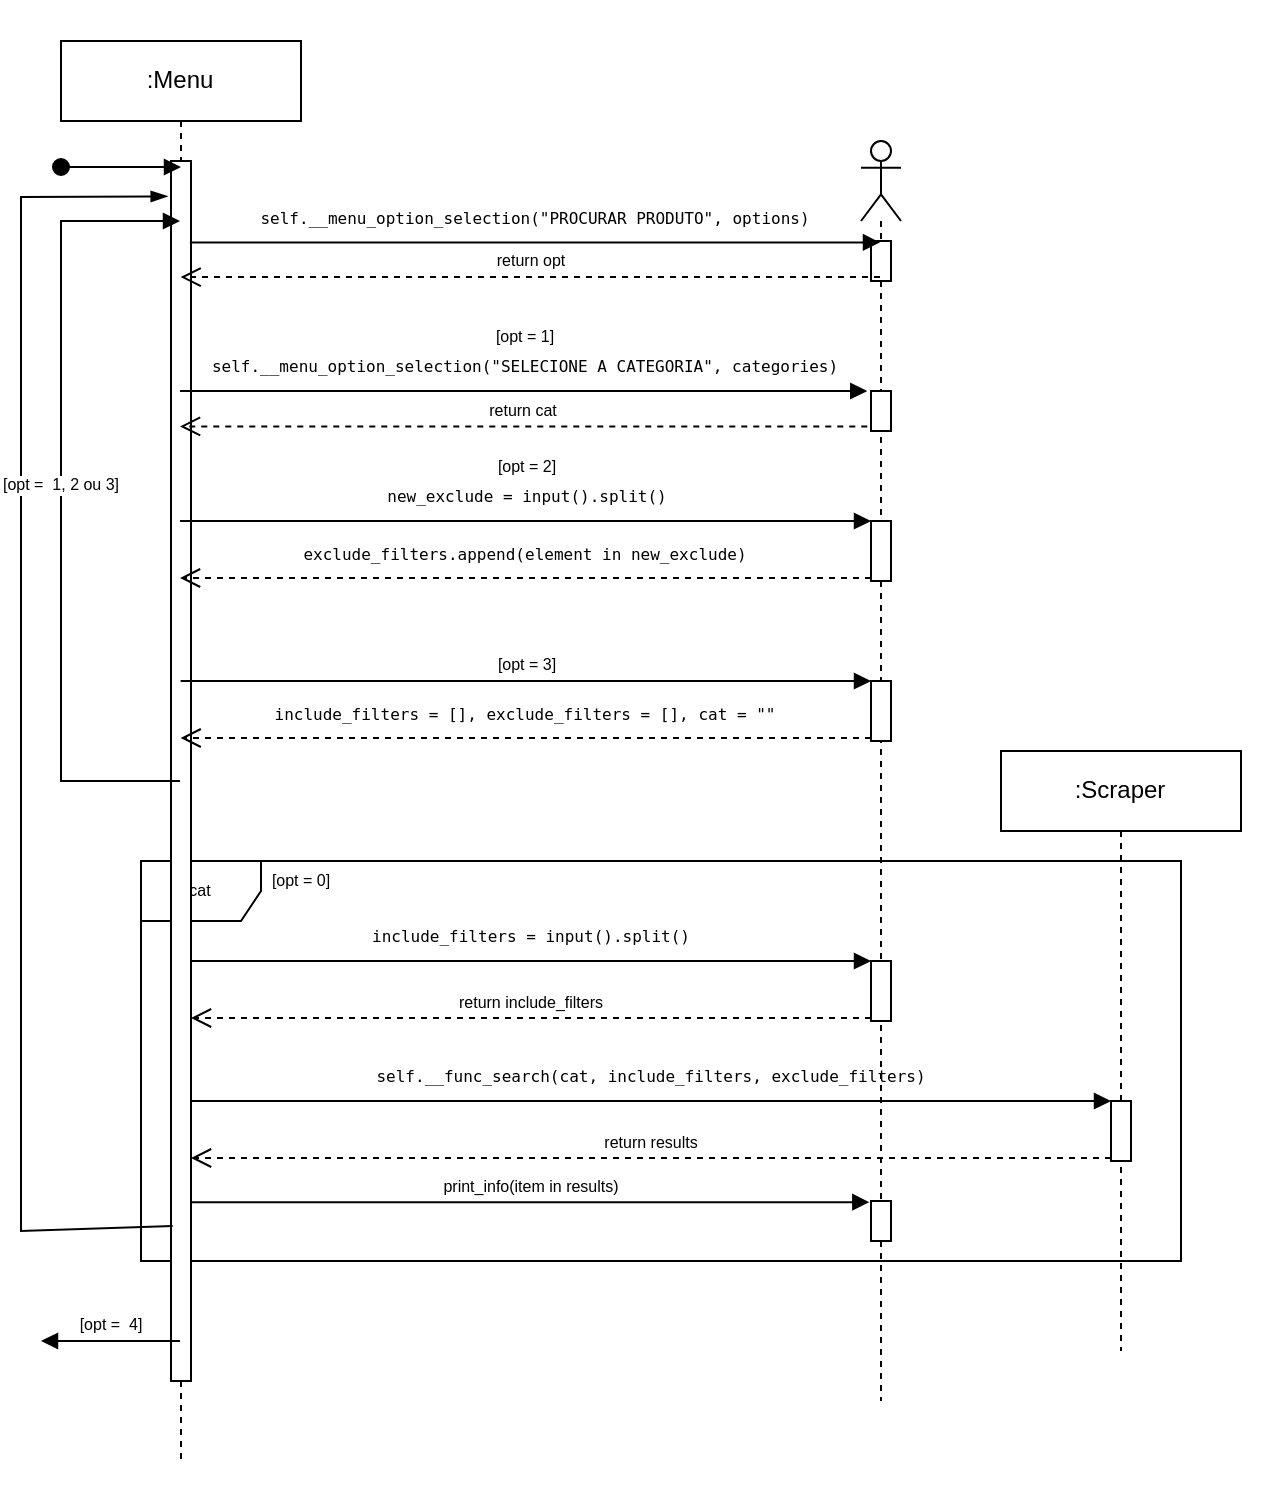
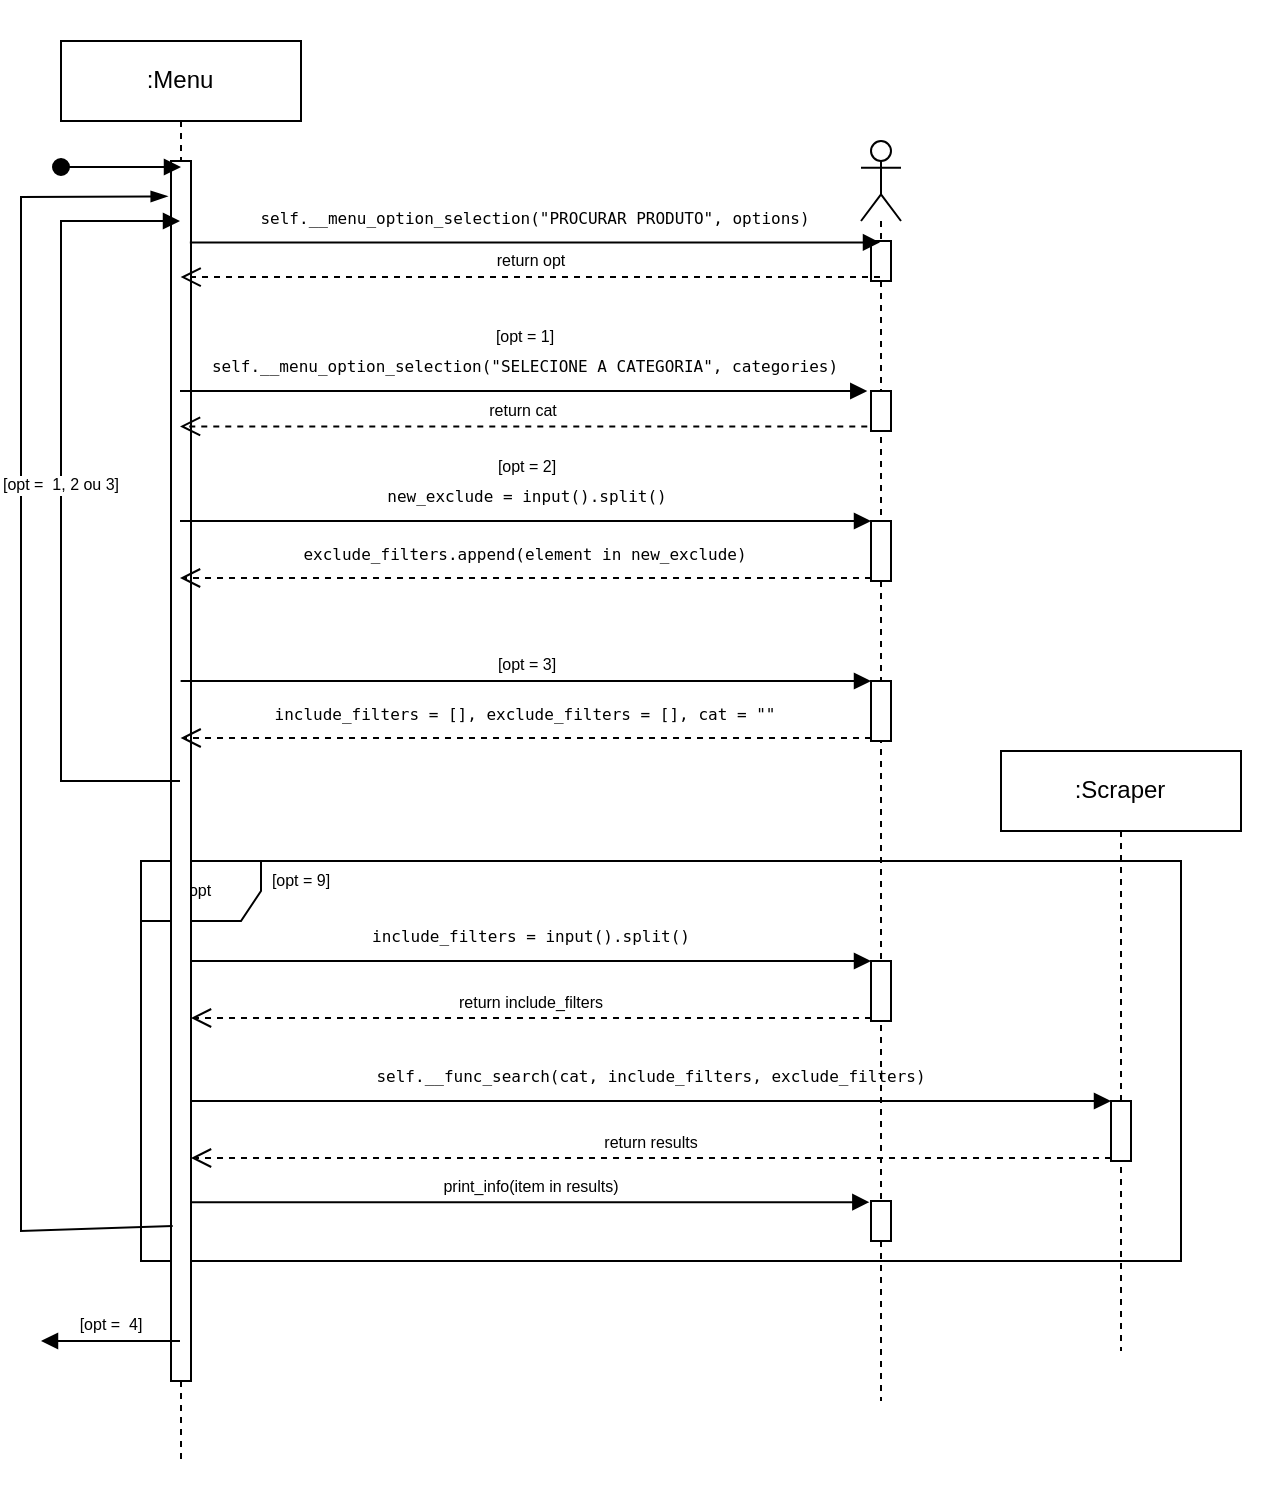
(302, 881) -> (302, 881)
(201, 891) -> (201, 891)
